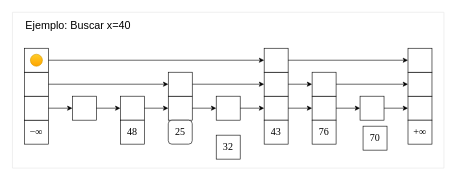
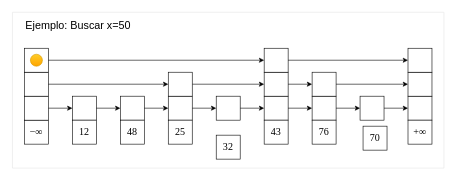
(62, 24) -> (62, 24)
none -> (84, 132)
(180, 132) -> (180, 132)
